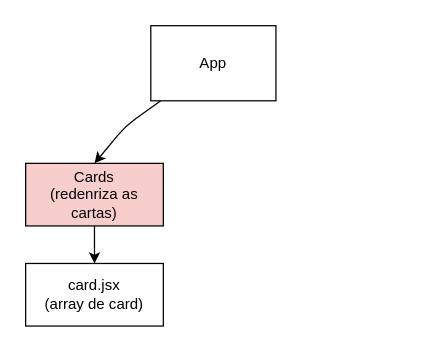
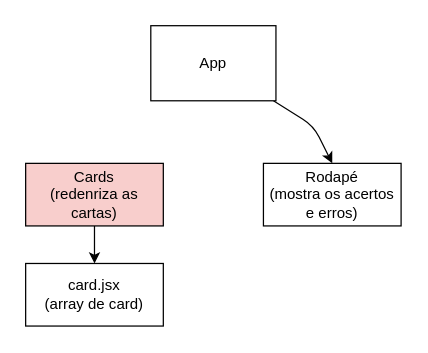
none -> (306, 121)
(127, 125) -> none
none -> (332, 194)
